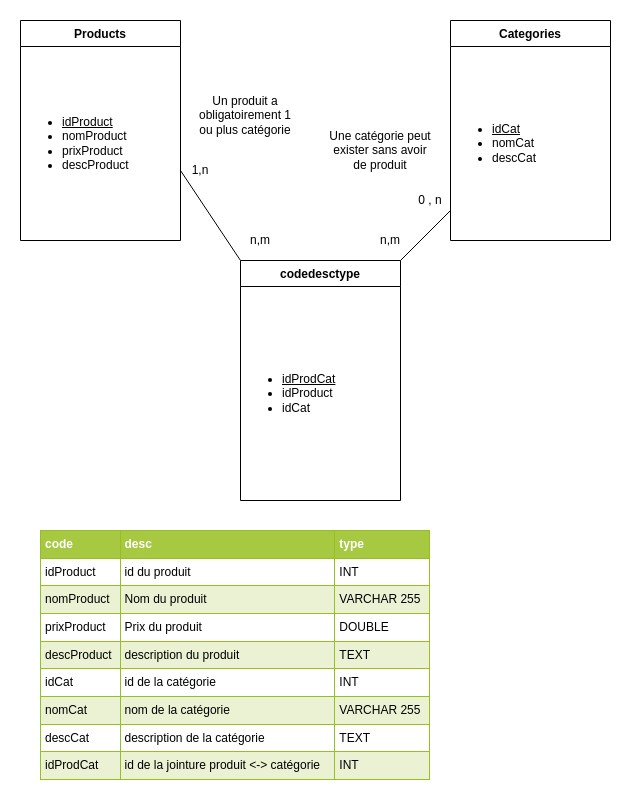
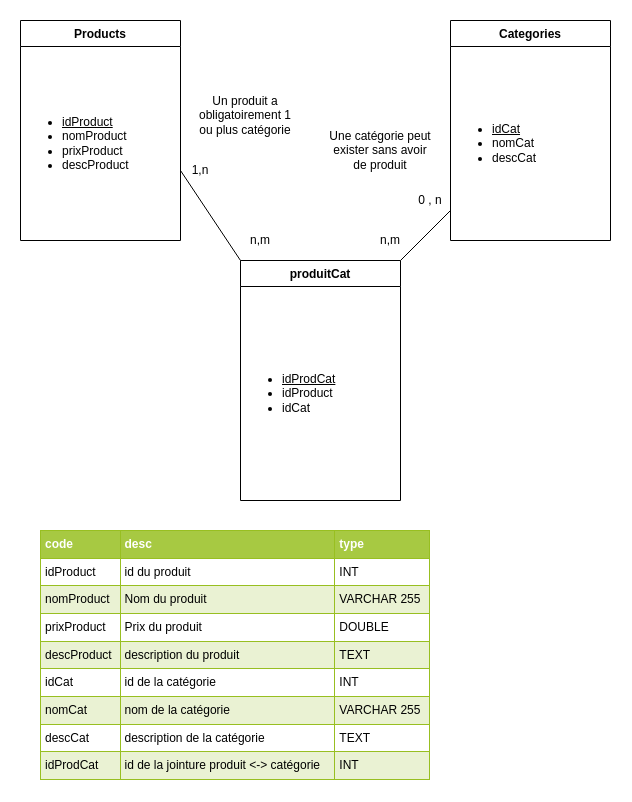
(320, 274) -> (320, 274)
